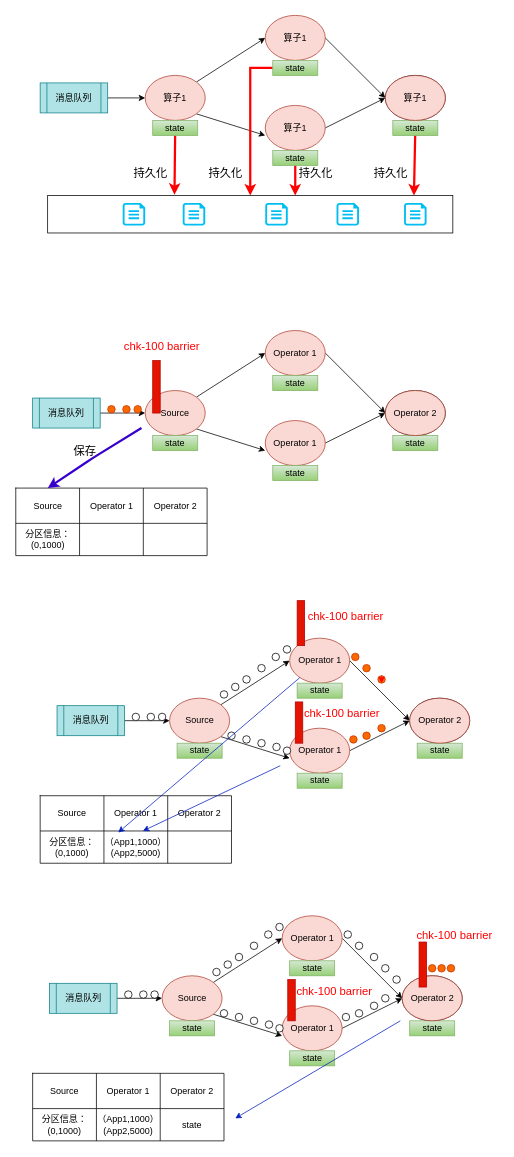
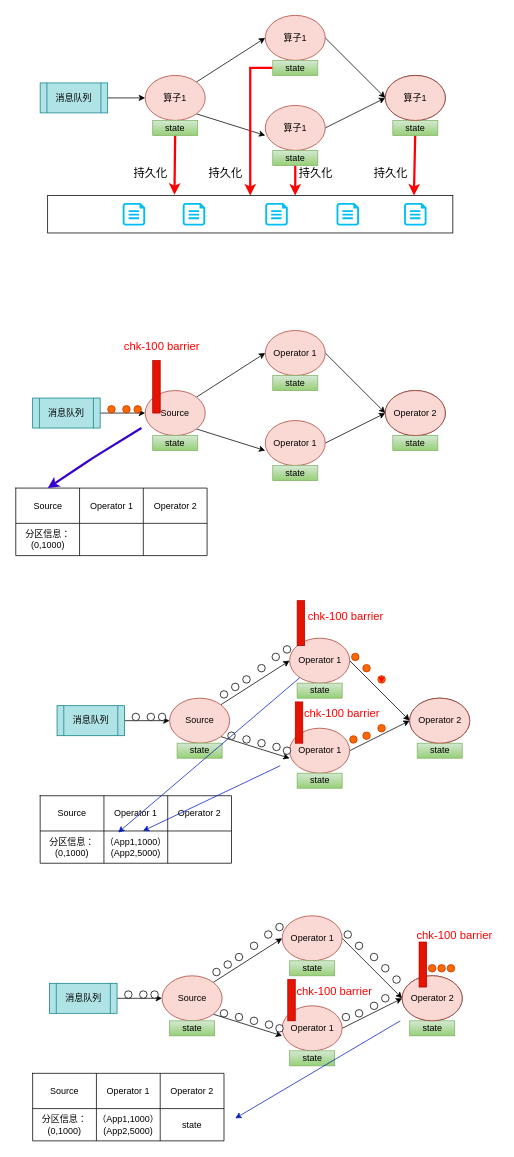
(85, 450) -> none
